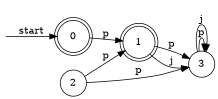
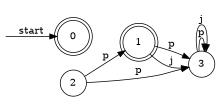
(102, 39) -> none
